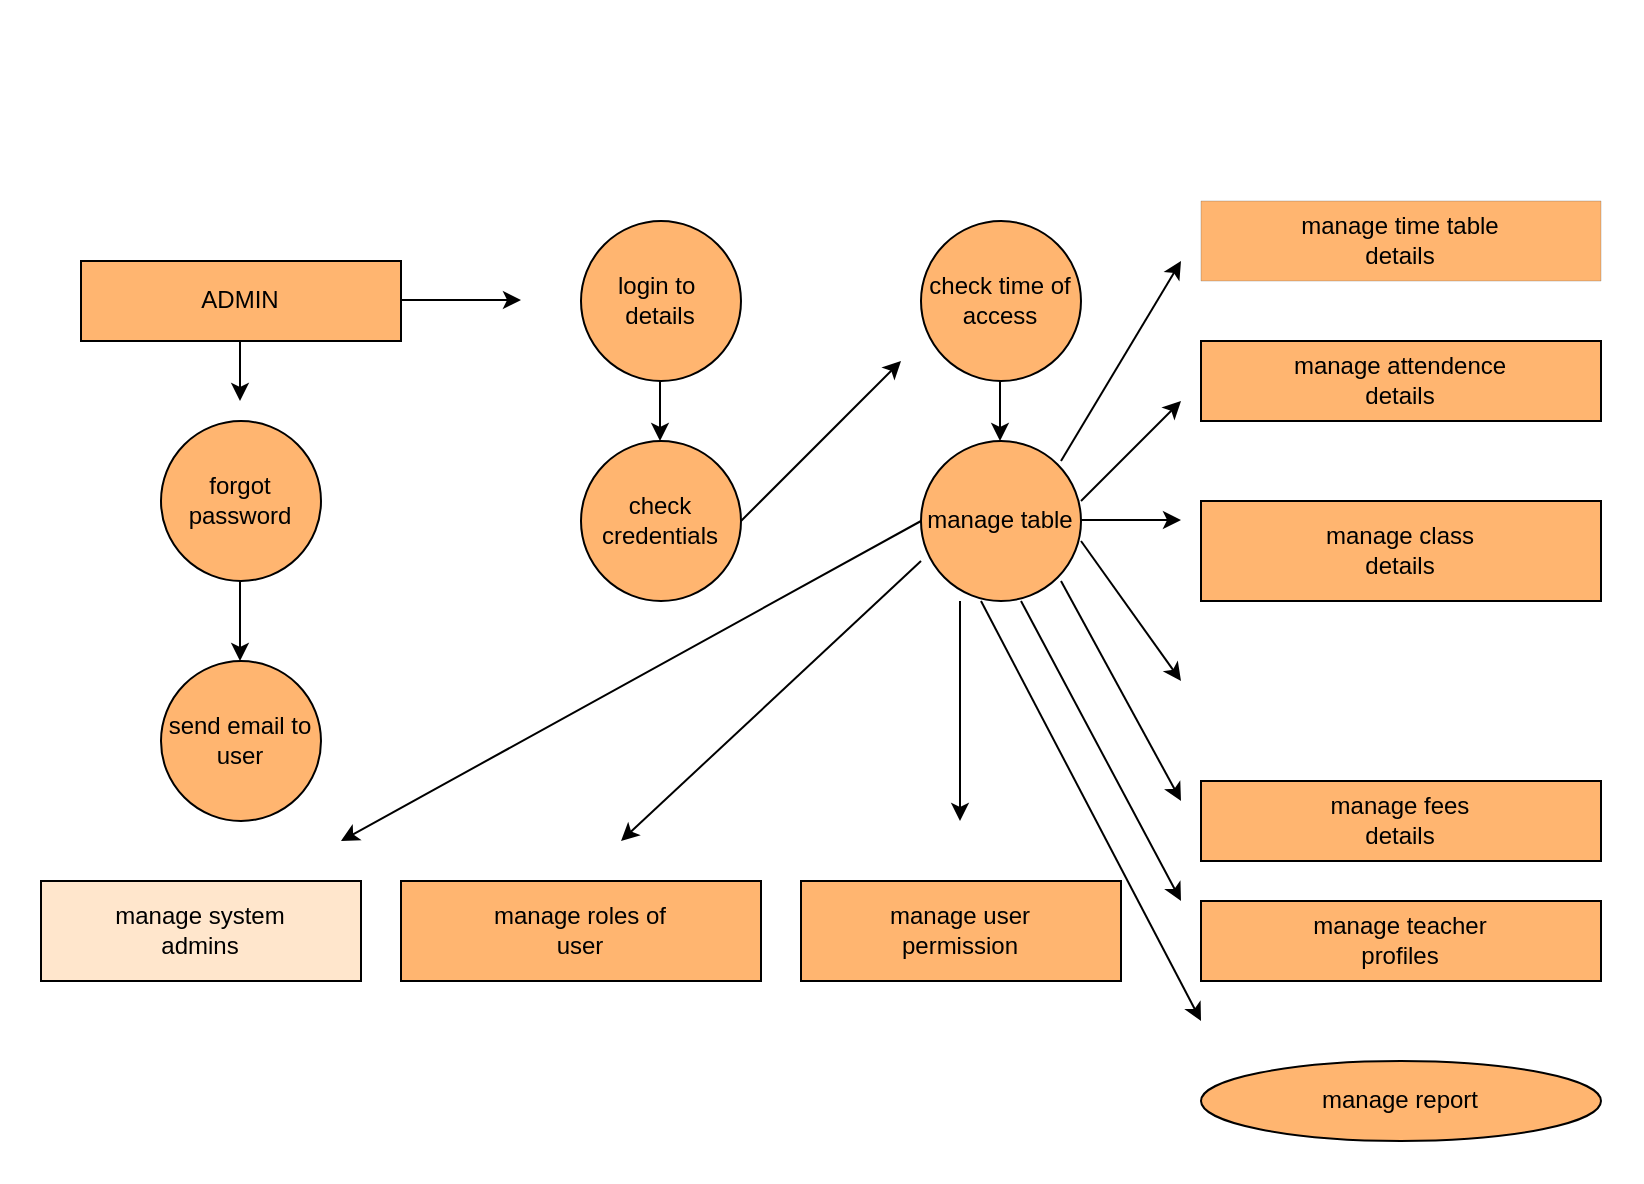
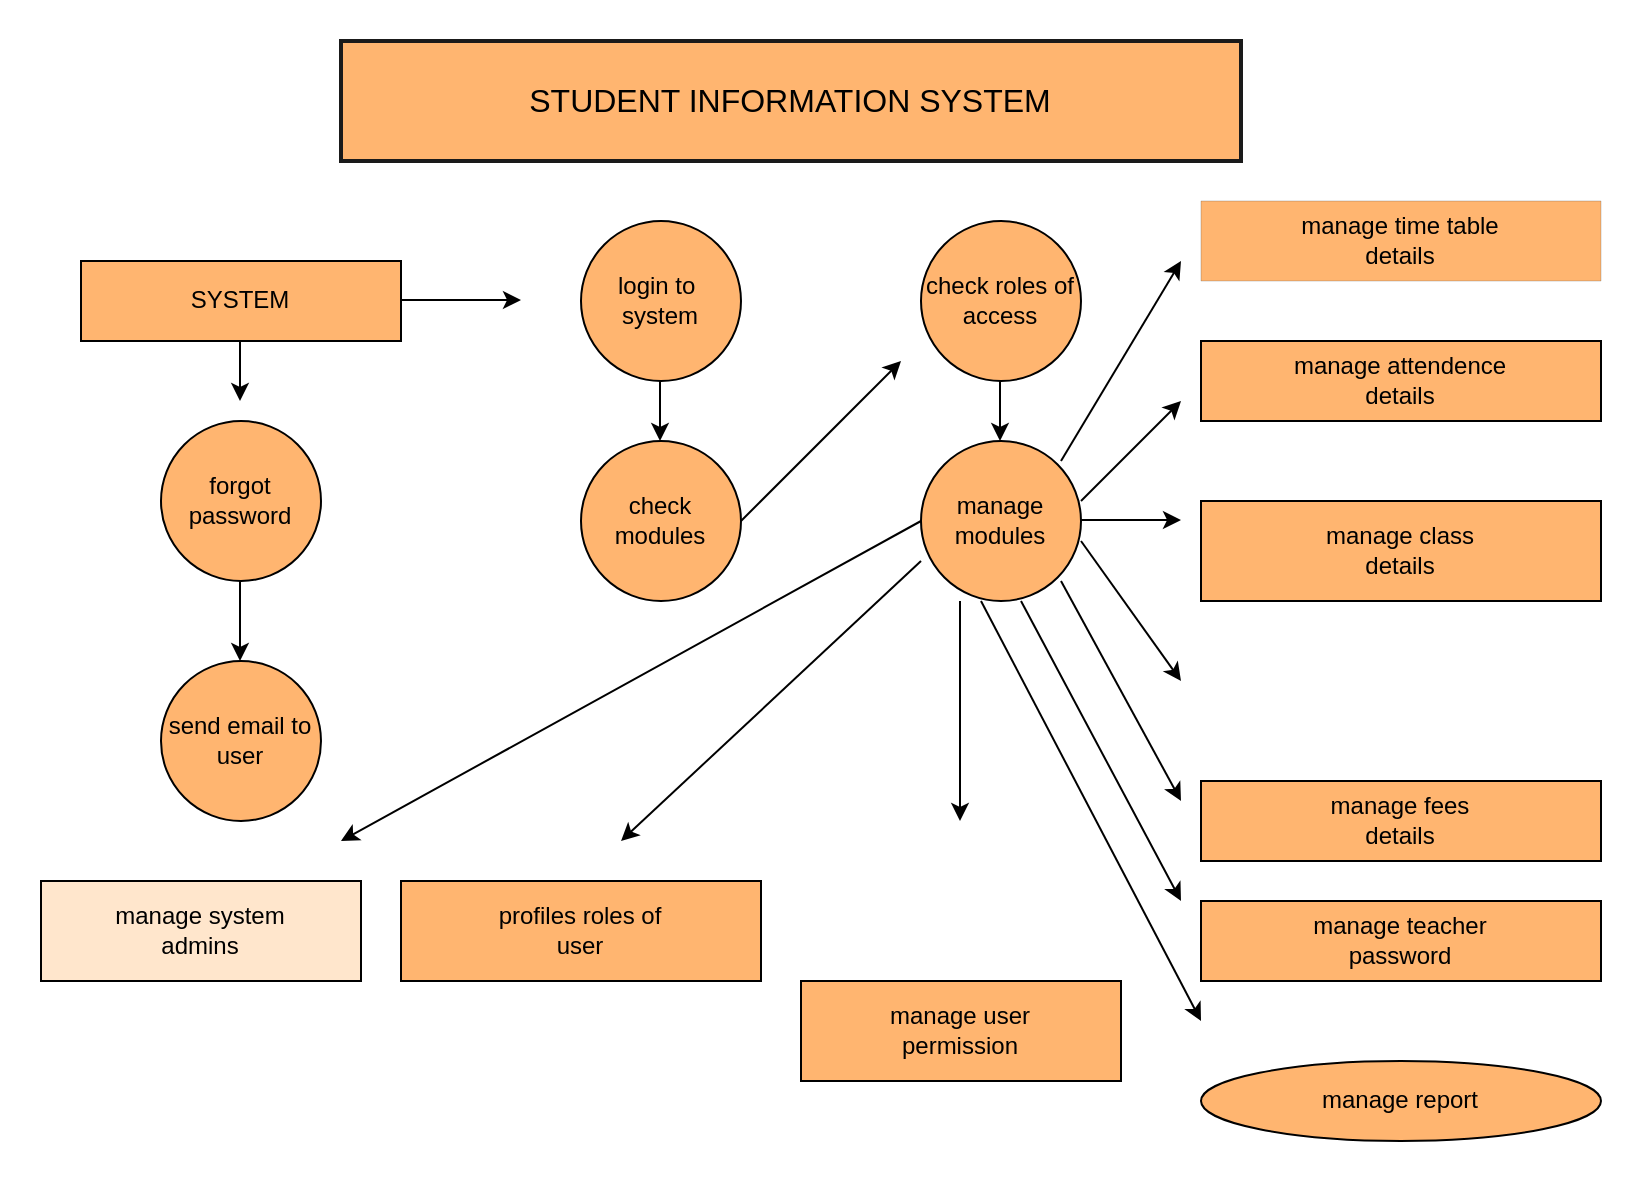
none -> (791, 101)
(241, 301) -> (241, 301)
(661, 301) -> (661, 301)
(1001, 301) -> (1001, 301)
(661, 521) -> (661, 521)
(1001, 521) -> (1001, 521)
(581, 931) -> (581, 931)
(961, 931) -> (961, 1031)
(1401, 941) -> (1401, 941)
